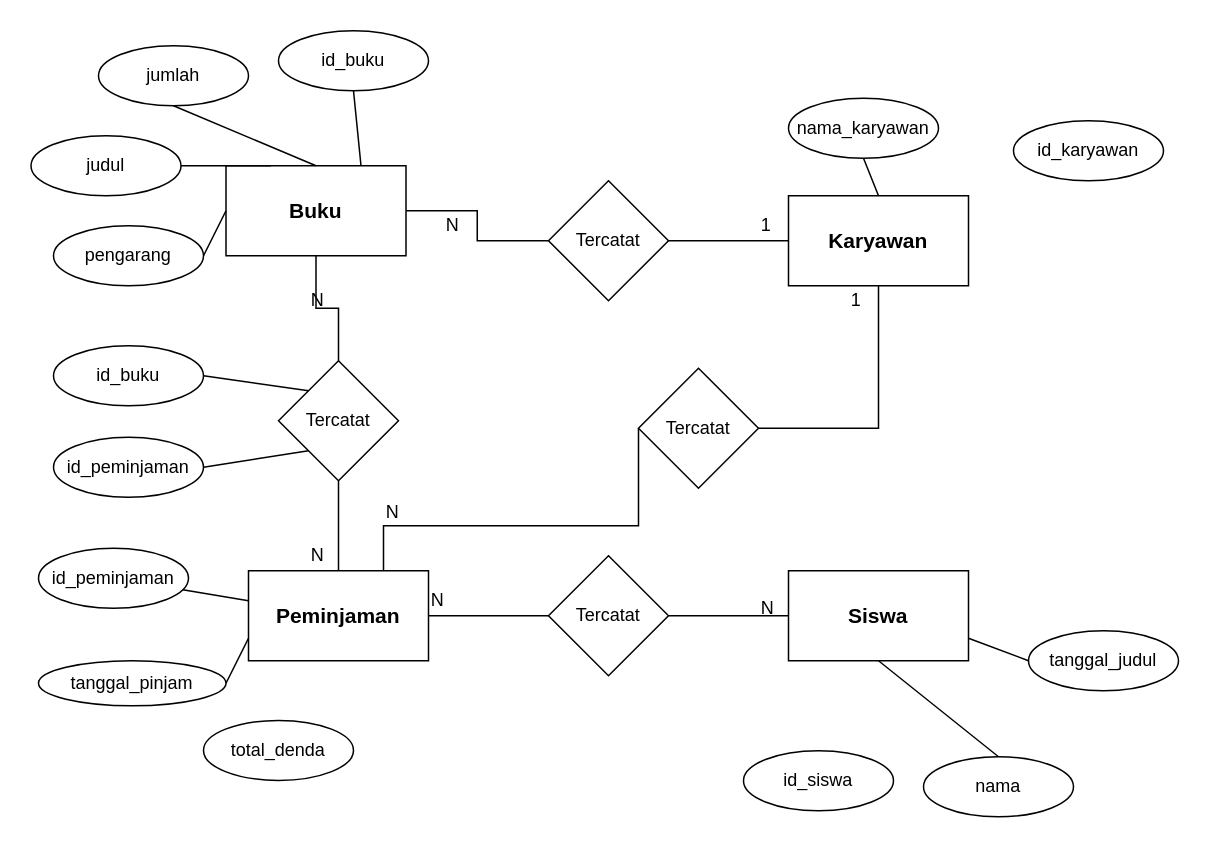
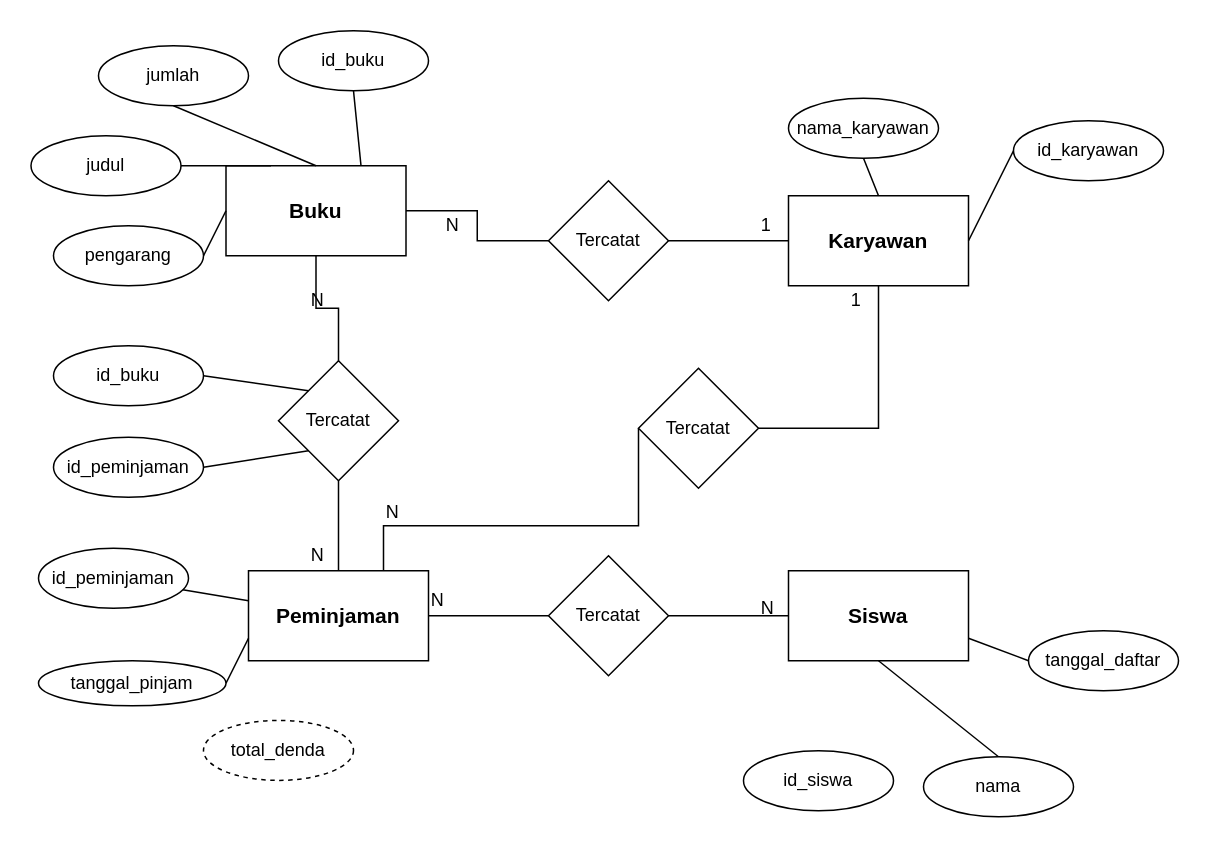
none -> (991, 196)
(1103, 661) -> (1103, 661)
(278, 750) -> (278, 750)
